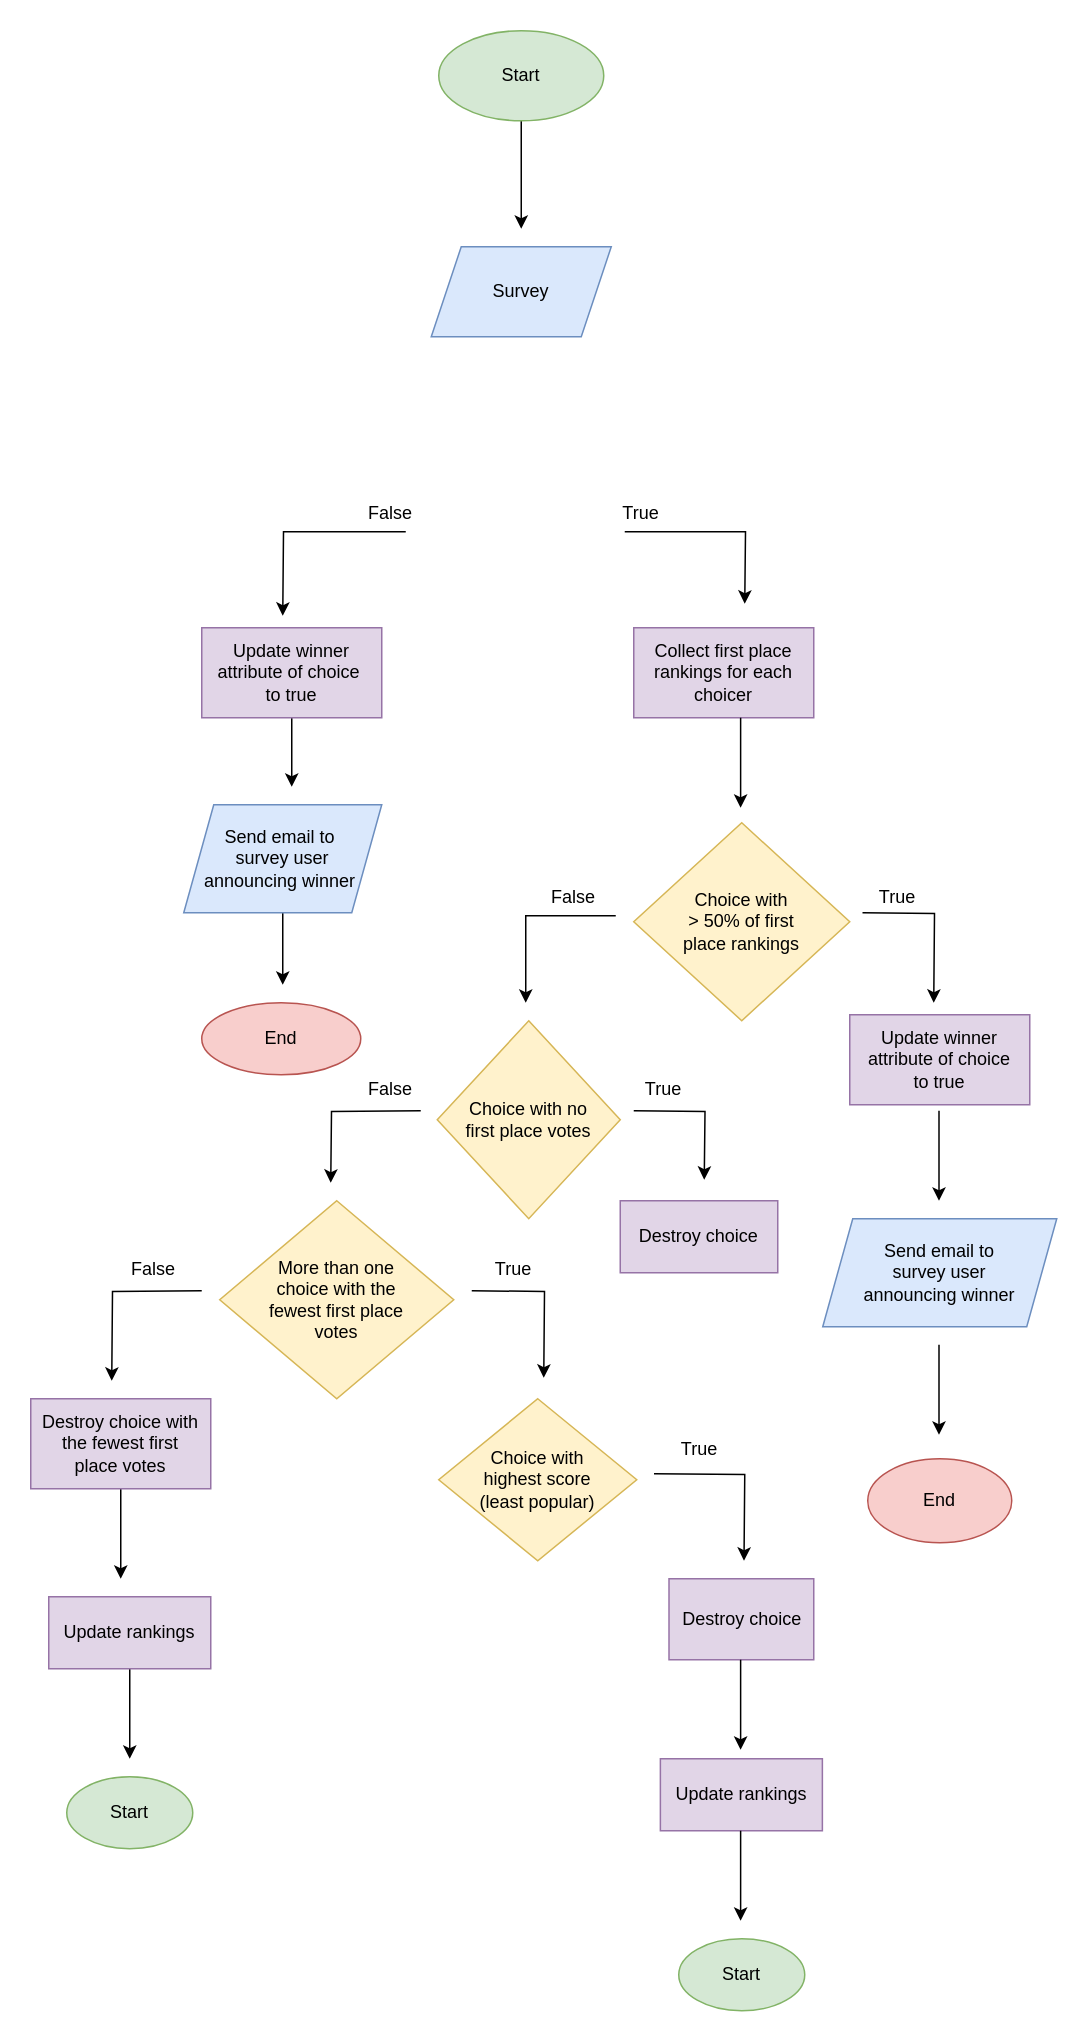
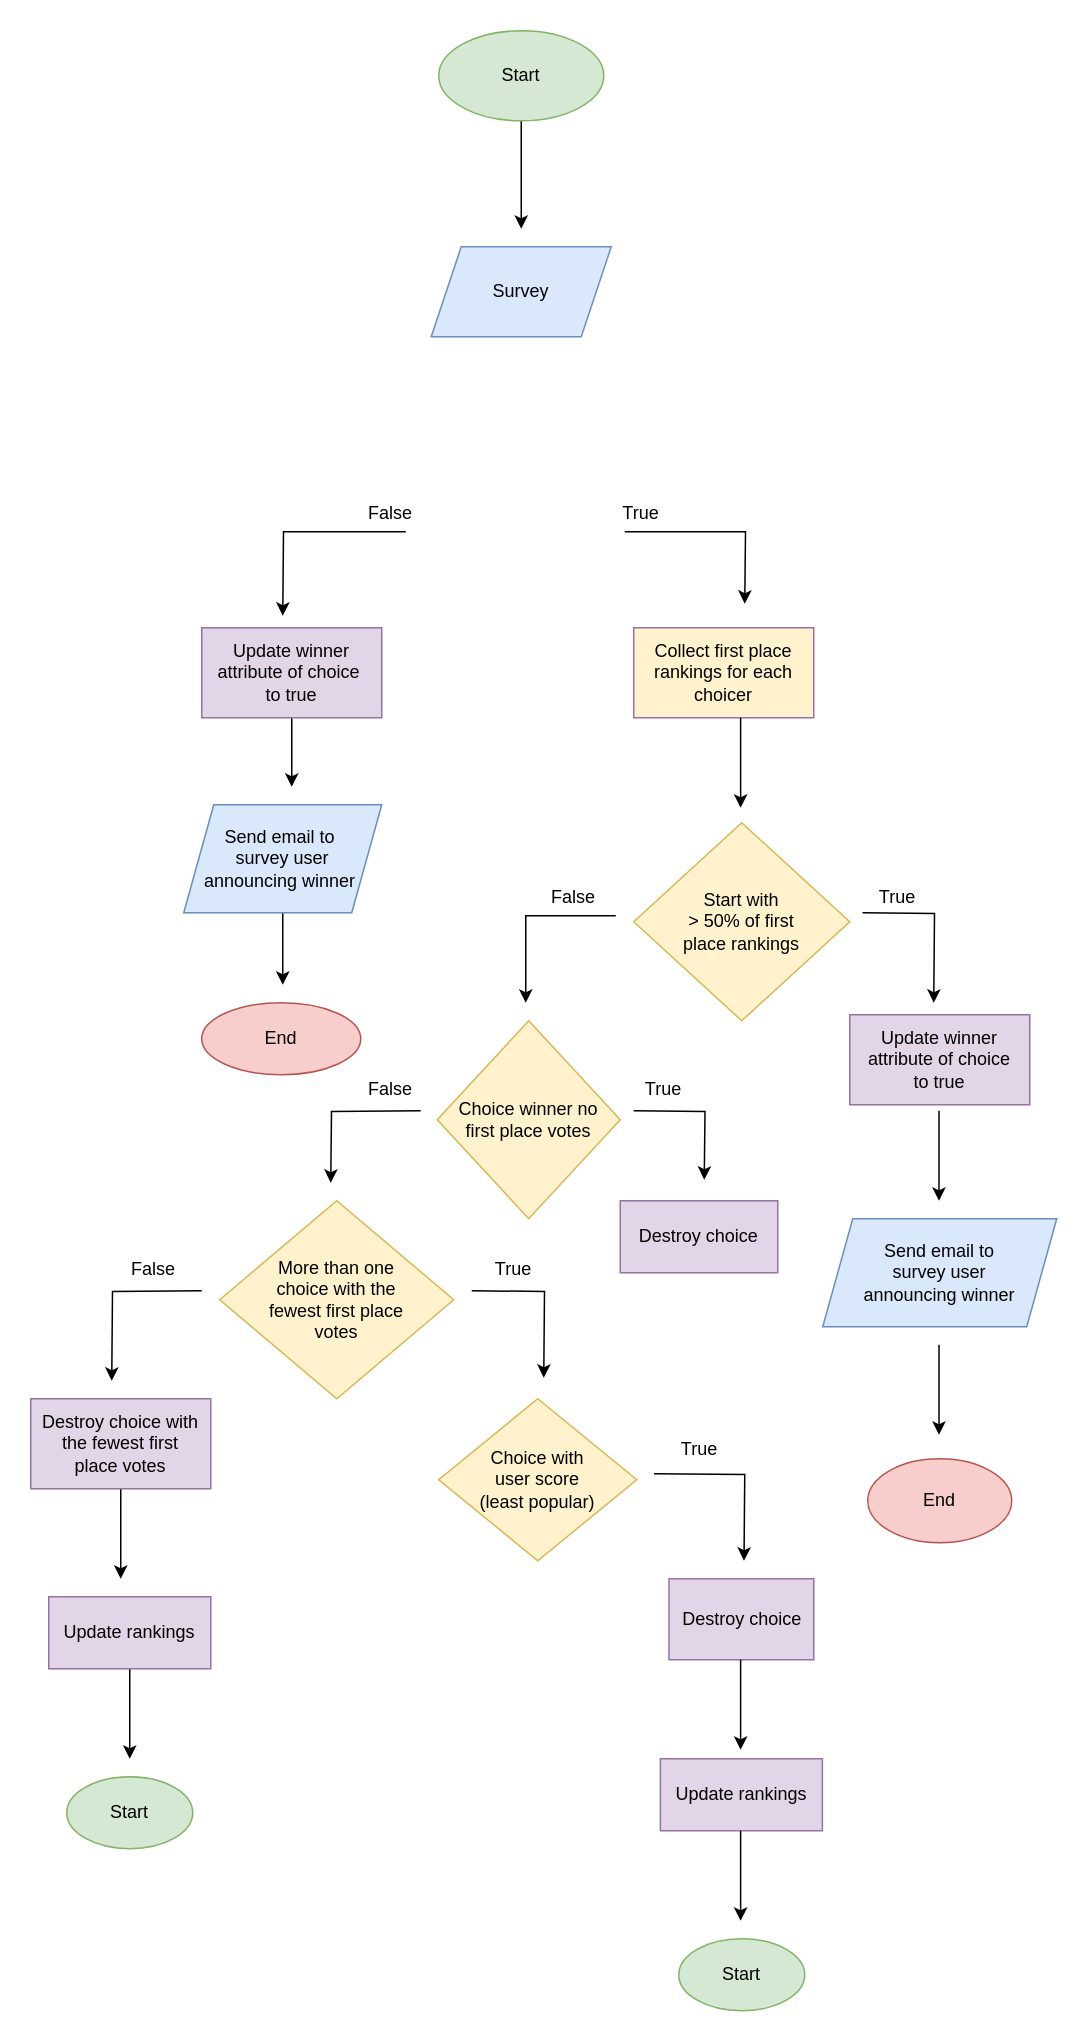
(724, 673) -> (724, 673)
(742, 922) -> (742, 922)
(529, 1120) -> (529, 1120)
(538, 1480) -> (538, 1480)
